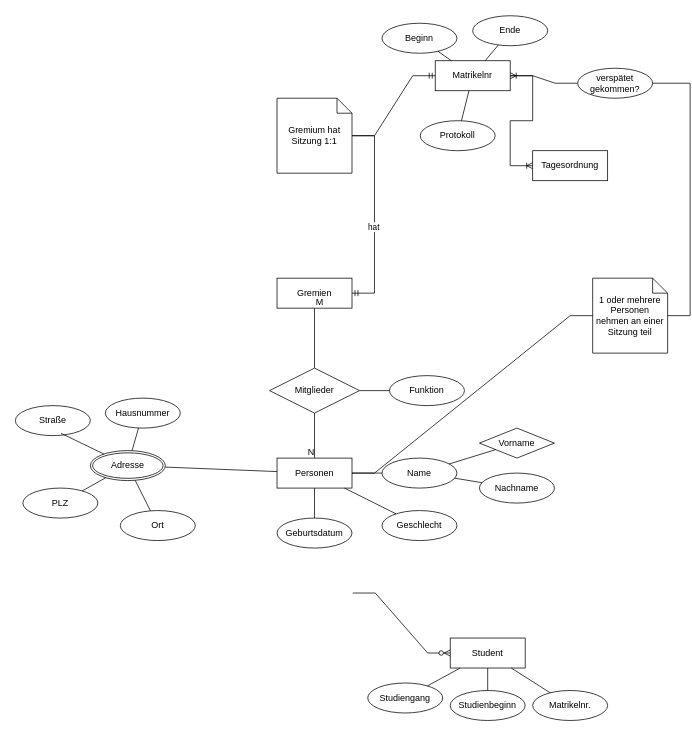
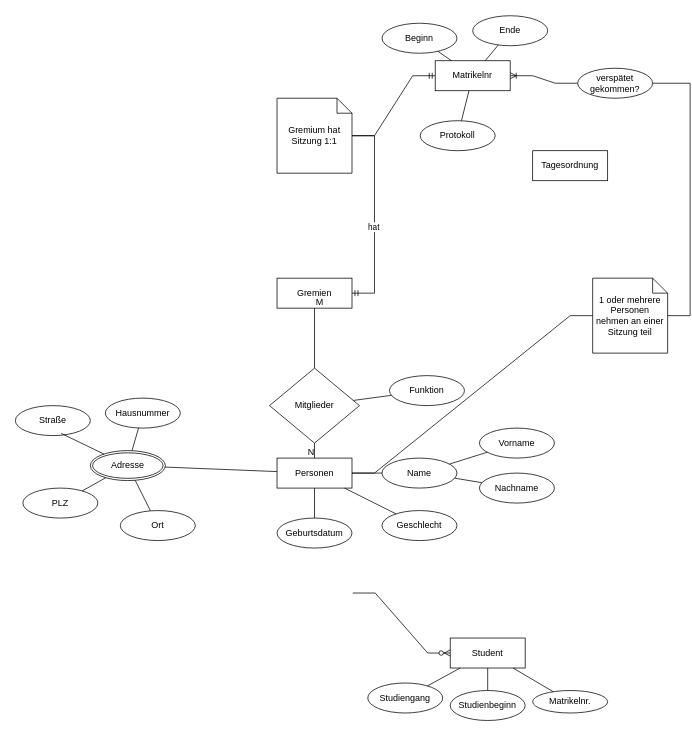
(510, 121) -> none
(315, 390) -> (315, 405)
(517, 443) -> (517, 443)
(570, 705) -> (570, 702)
